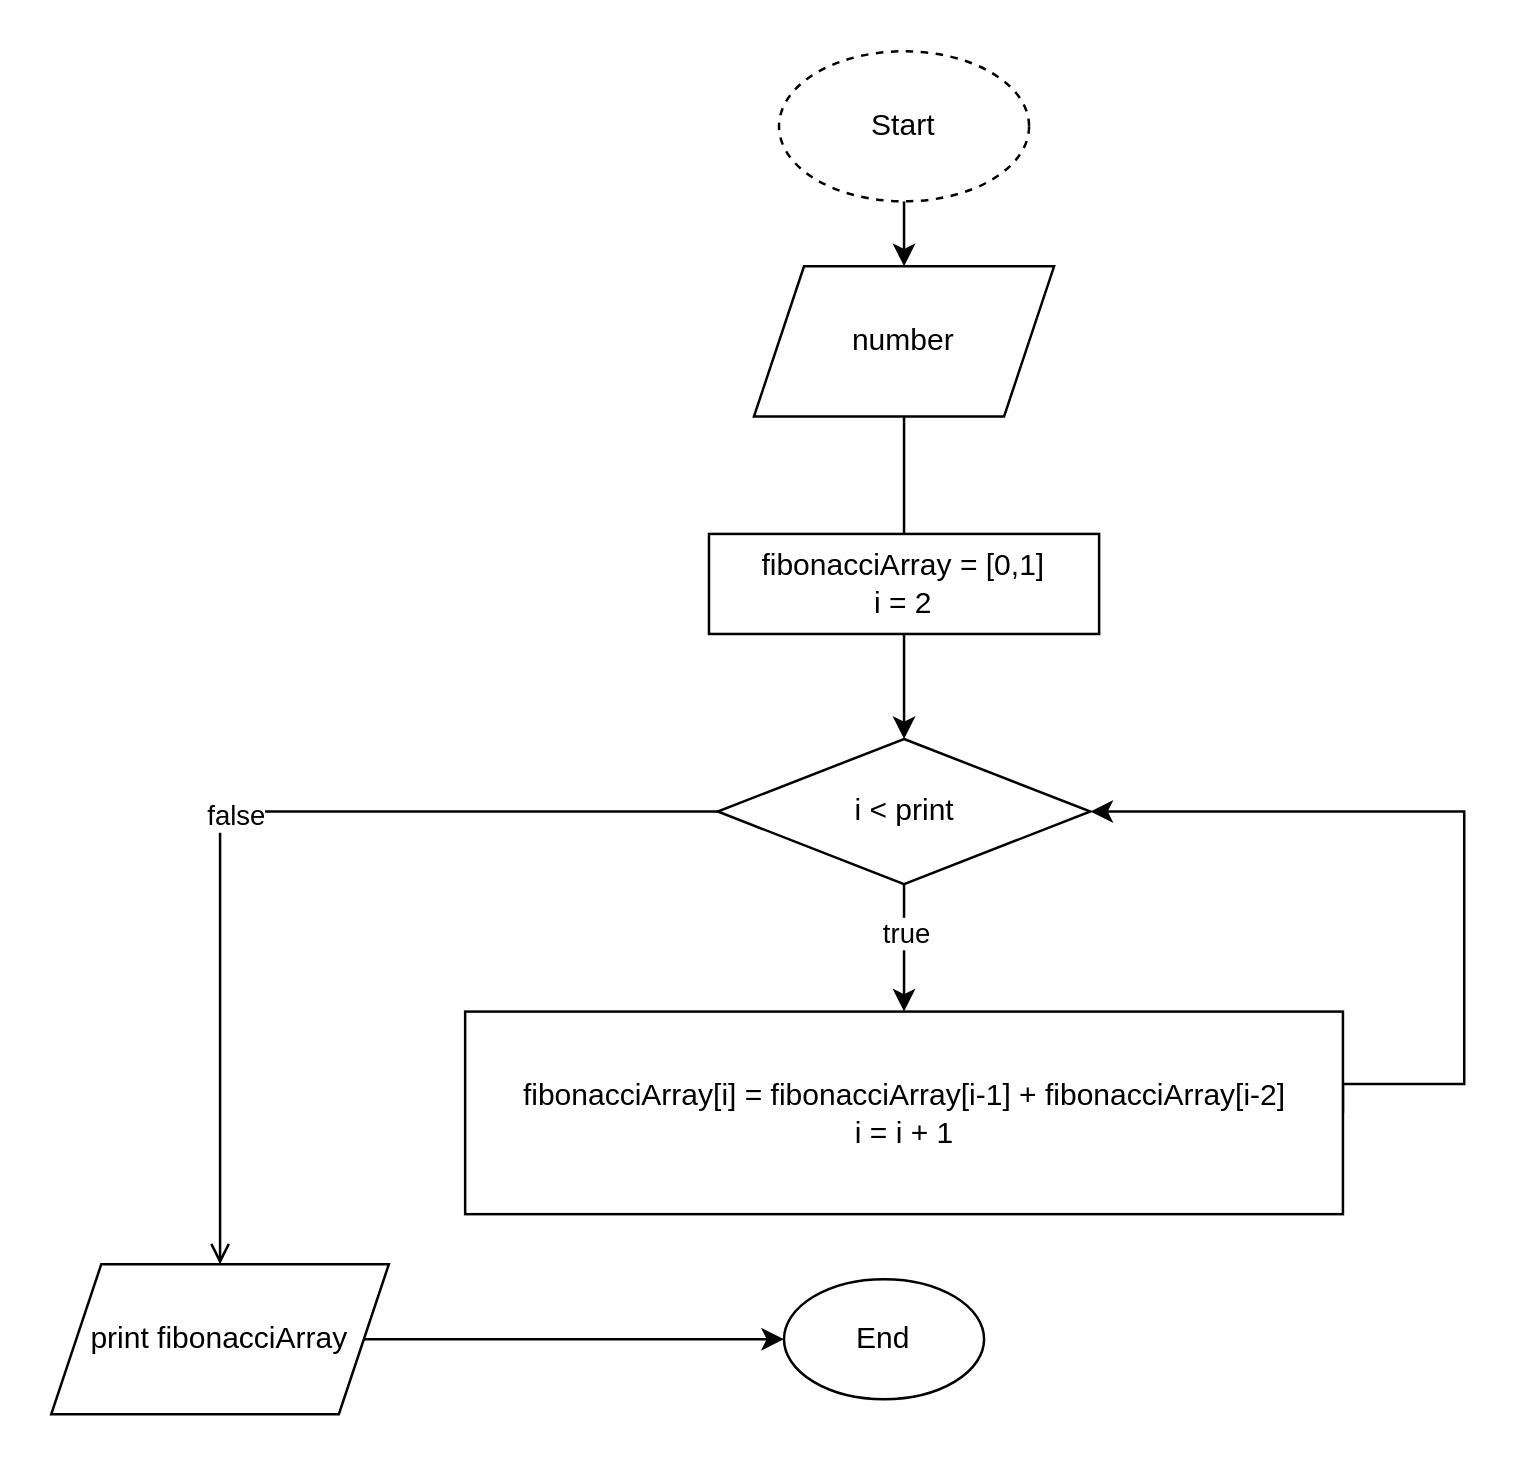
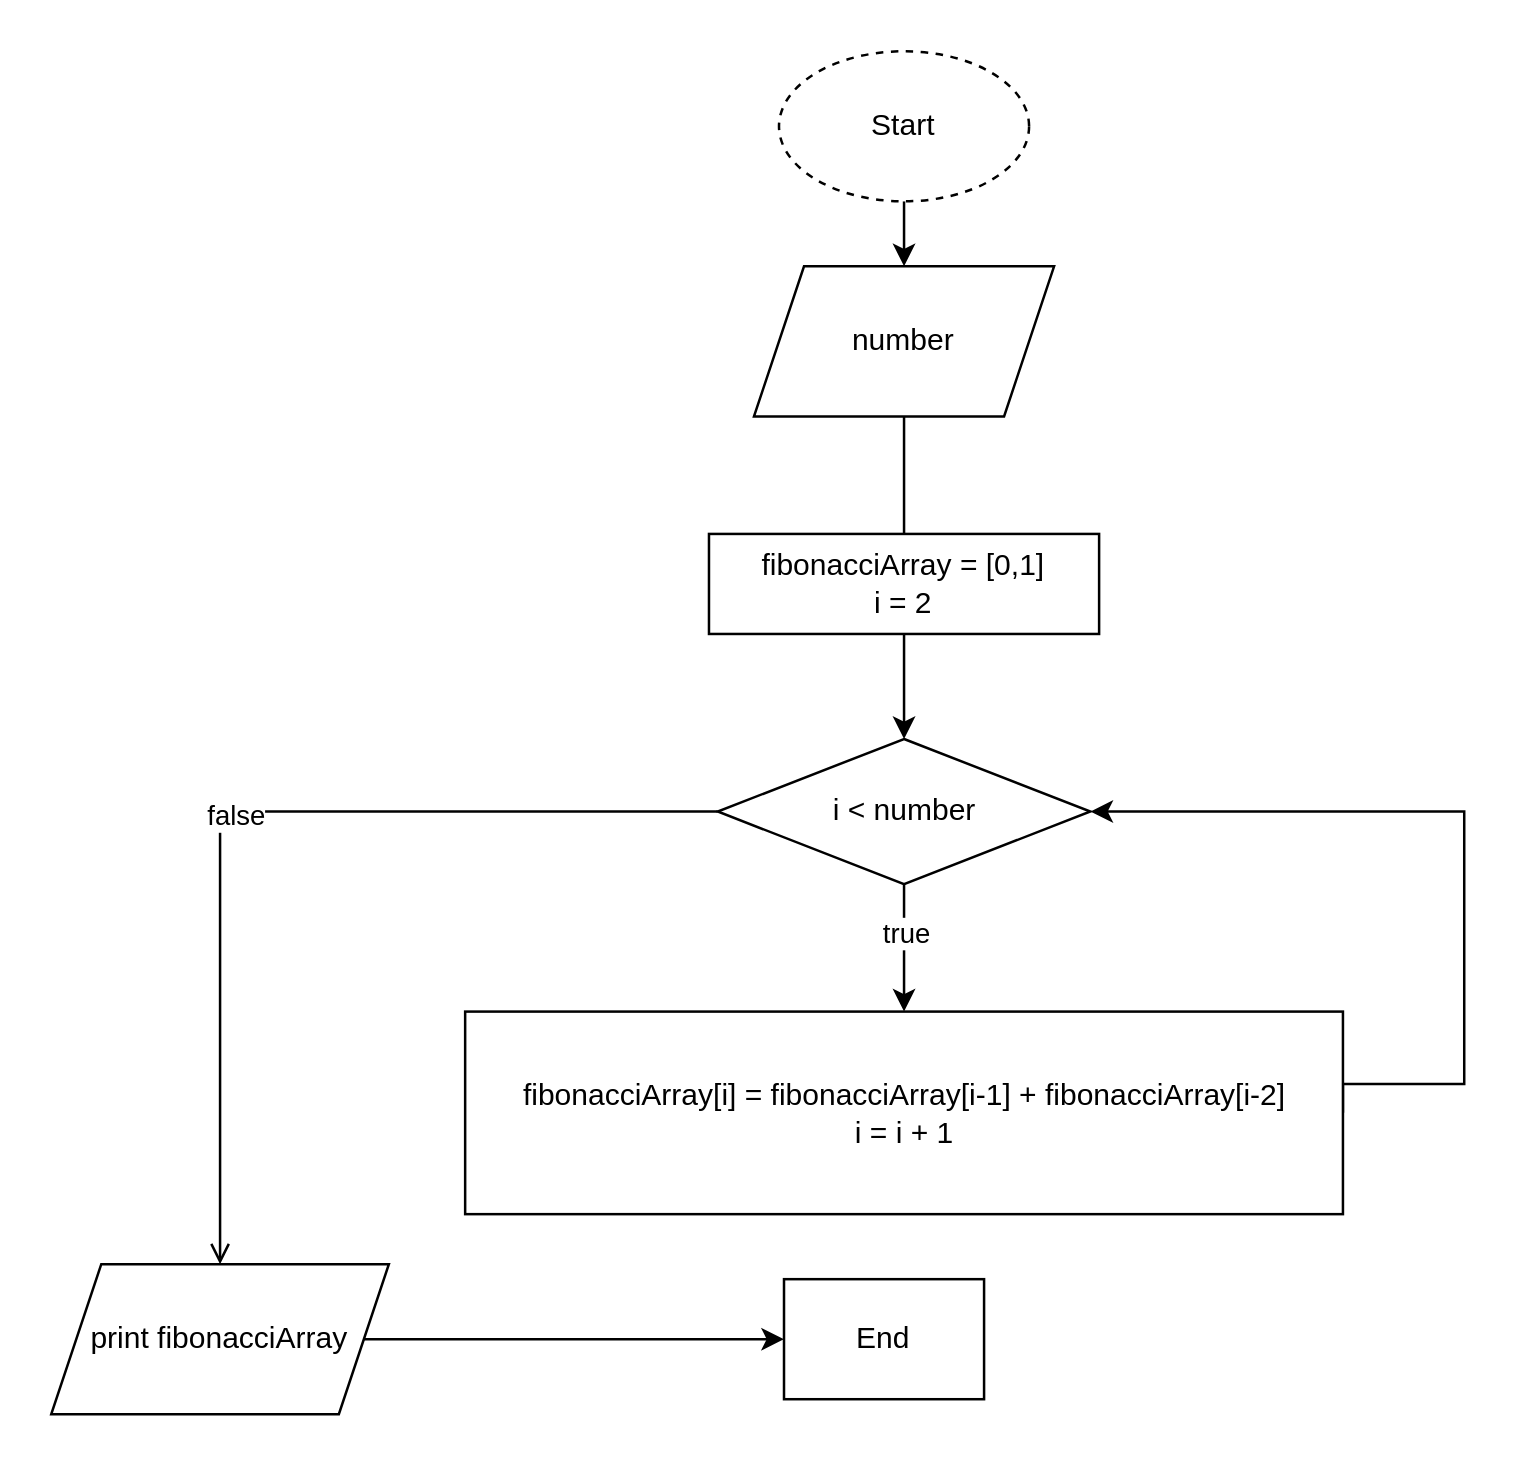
(905, 811) -> (905, 811)
(884, 1339) -> (884, 1339)
